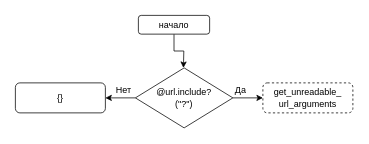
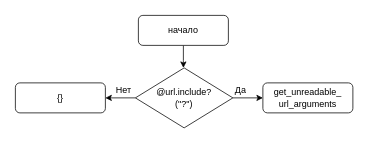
(174, 25) -> (183, 30)
(308, 98) -> (308, 98)
